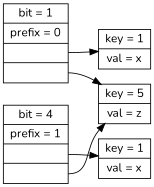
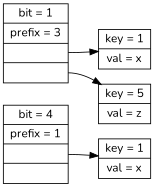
(36, 33) -> (36, 33)
(86, 160) -> none
